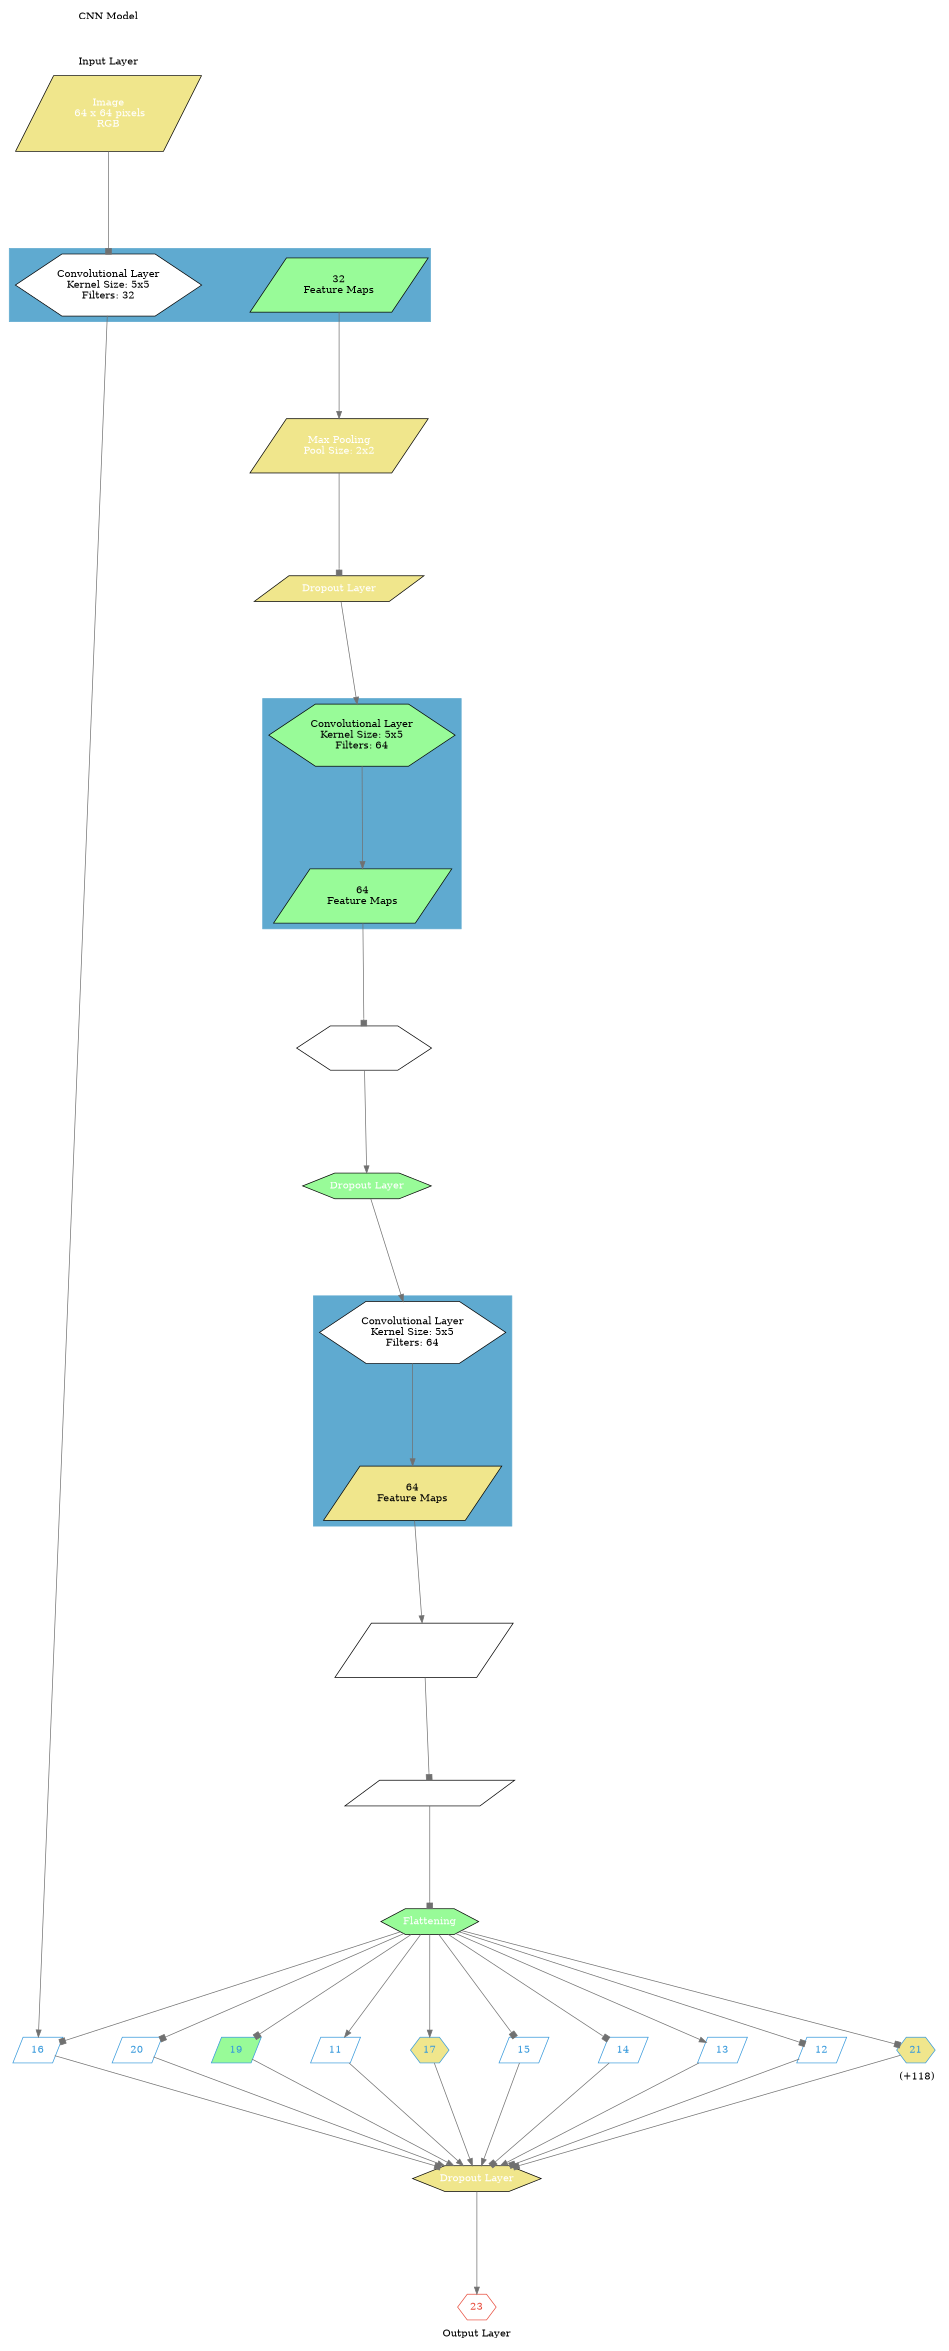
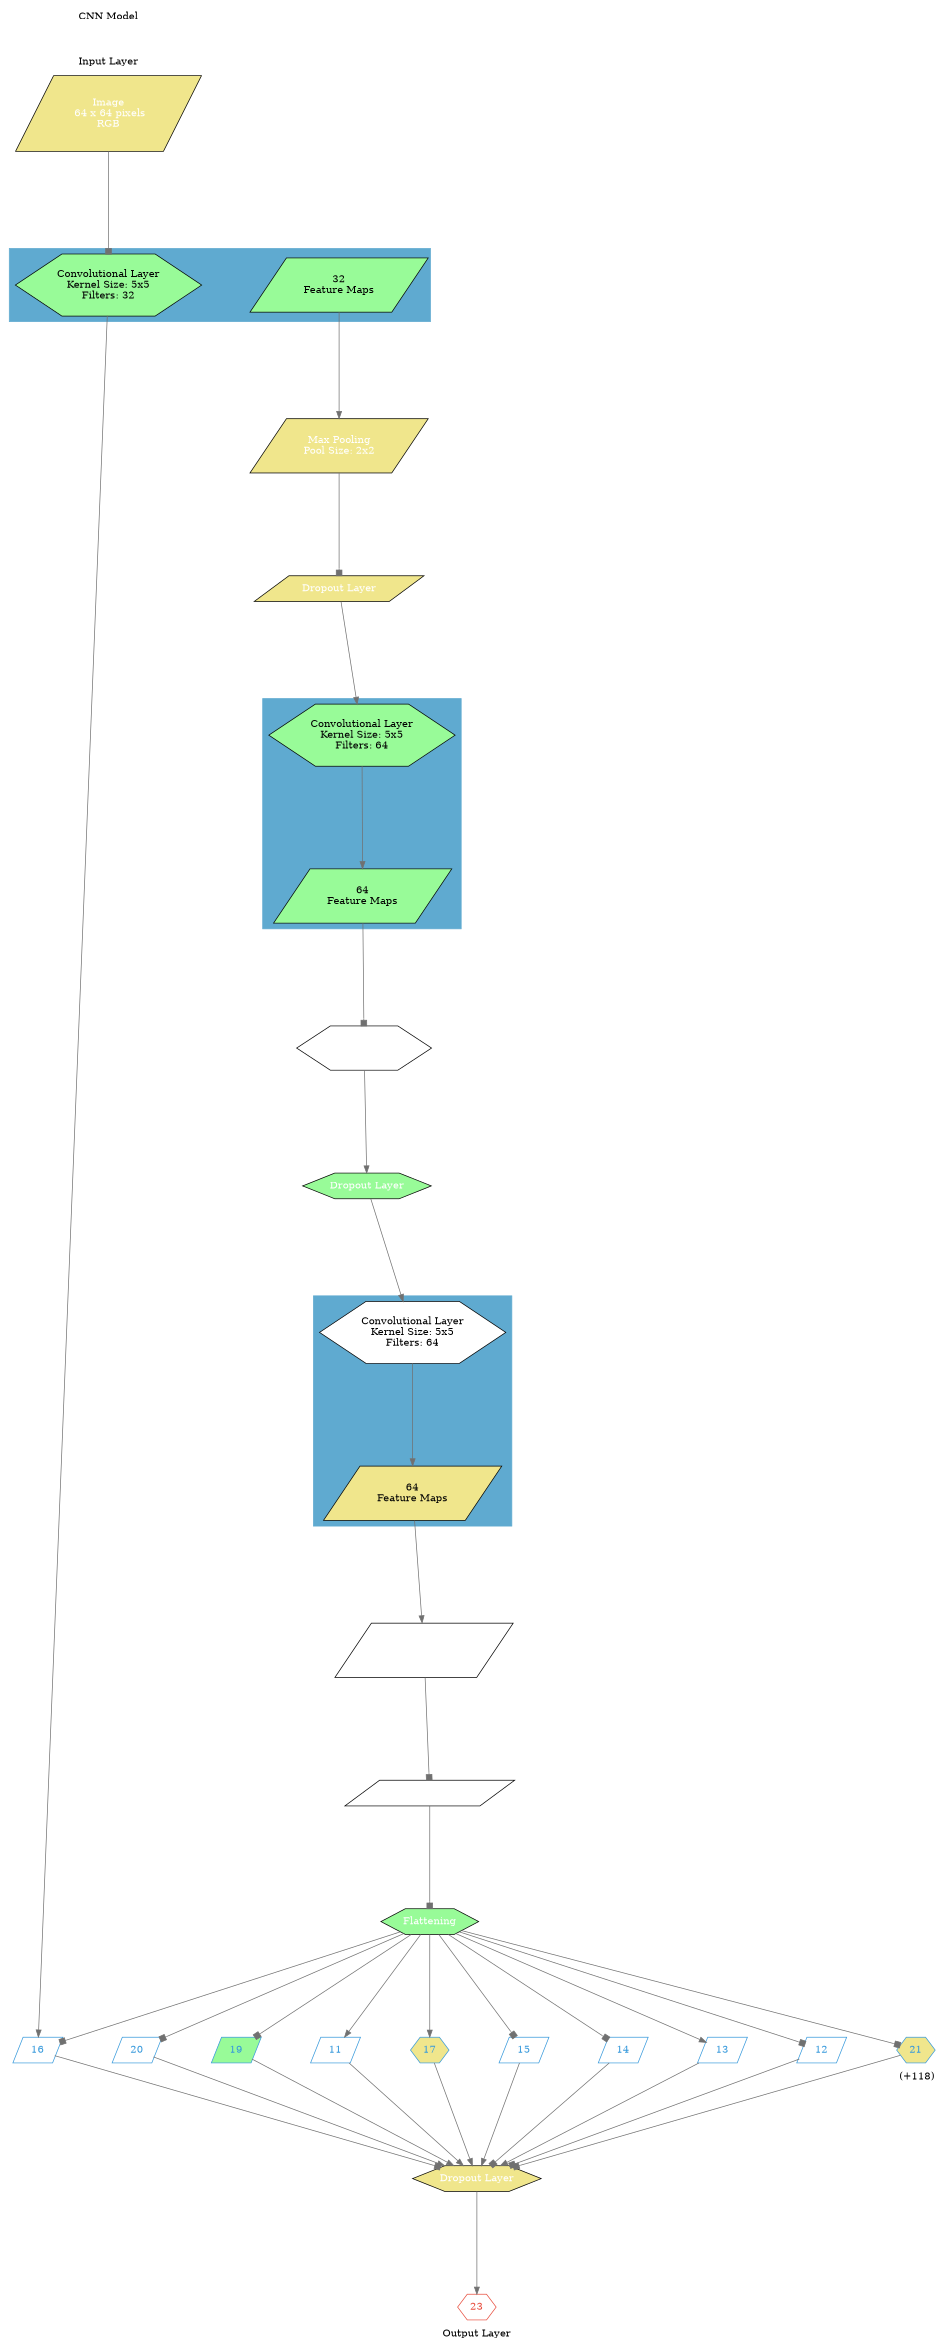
(109, 285) -> (109, 285)
